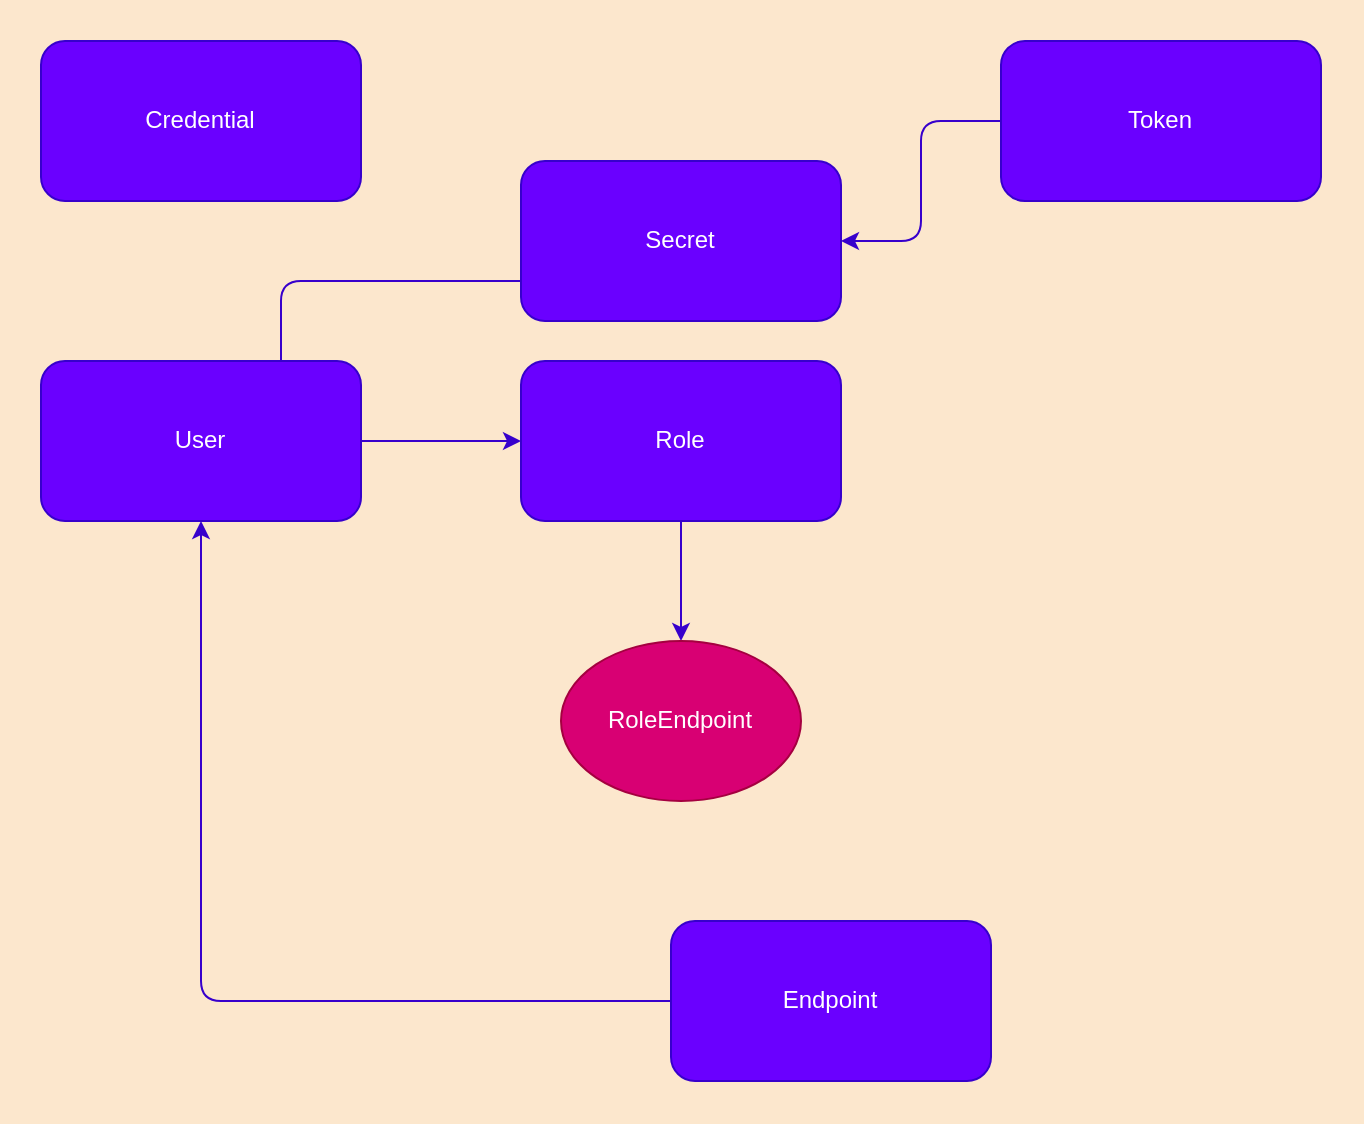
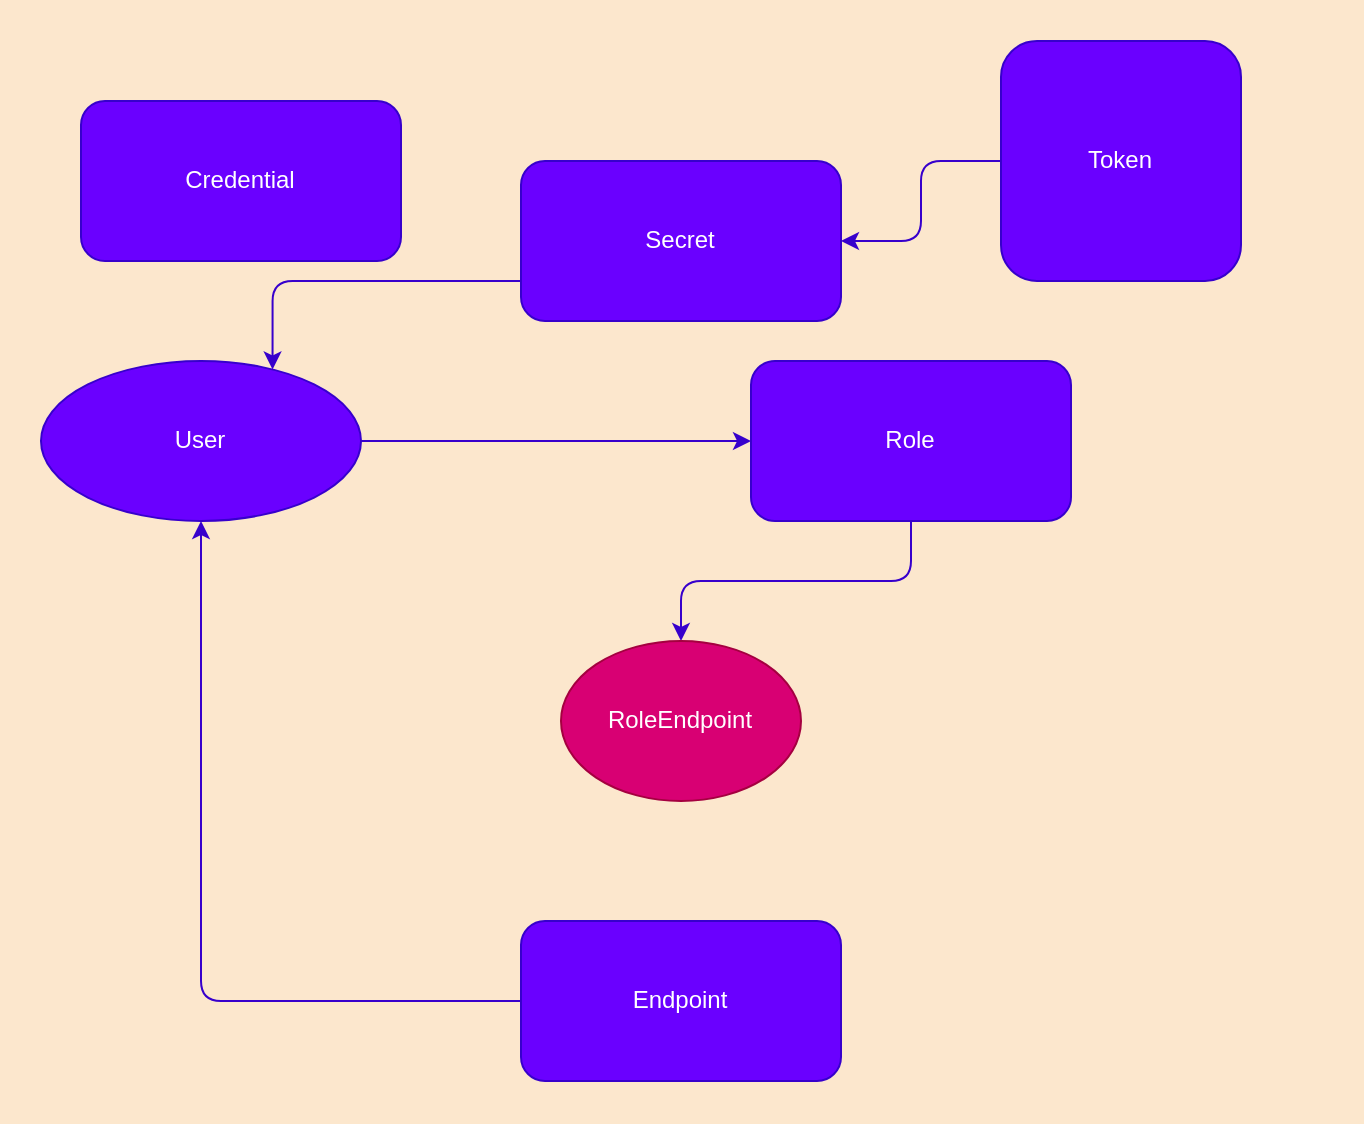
(201, 121) -> (241, 181)
(1161, 121) -> (1121, 161)
(281, 319) -> (273, 313)
(201, 441) -> (201, 441)
(681, 441) -> (911, 441)
(831, 1001) -> (681, 1001)
